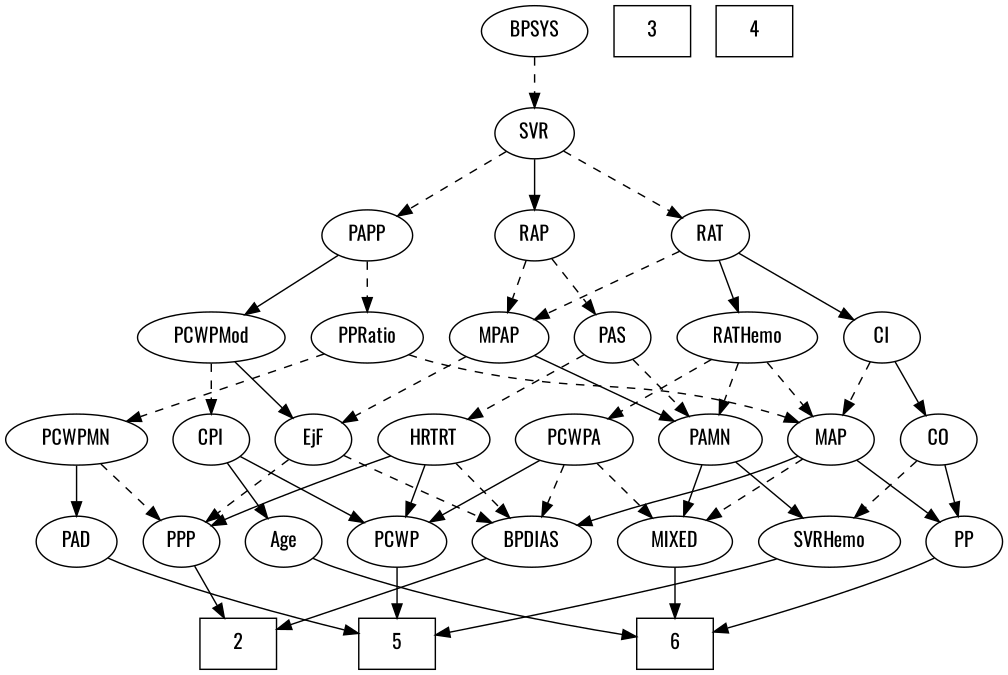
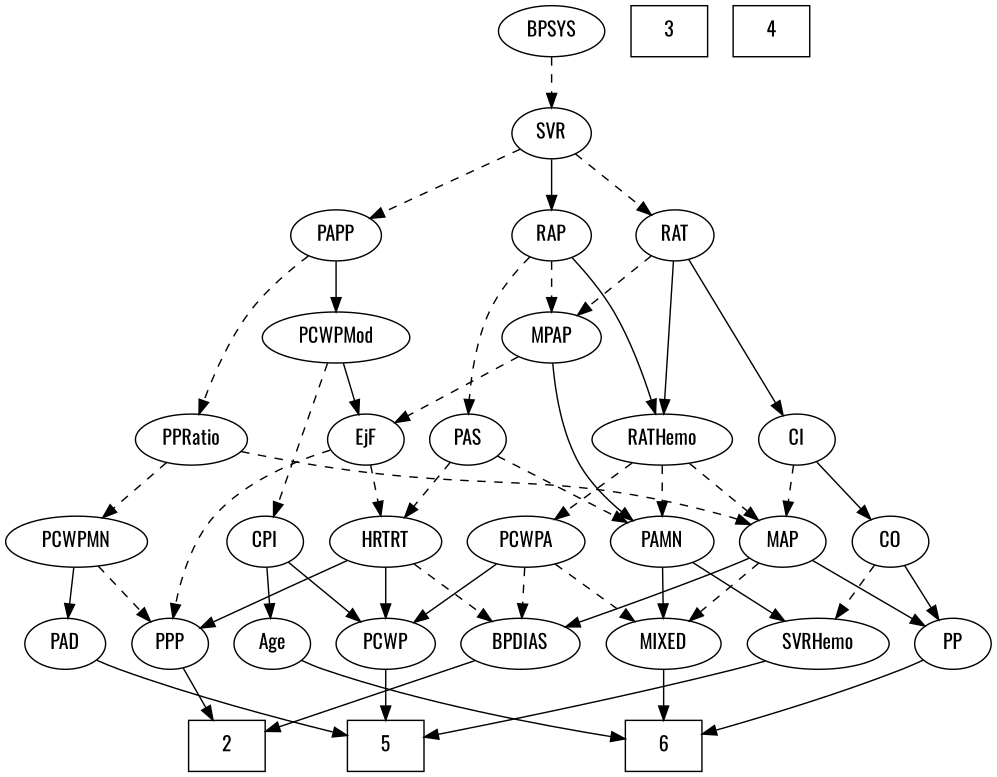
none -> (621, 324)
(408, 485) -> (374, 483)
